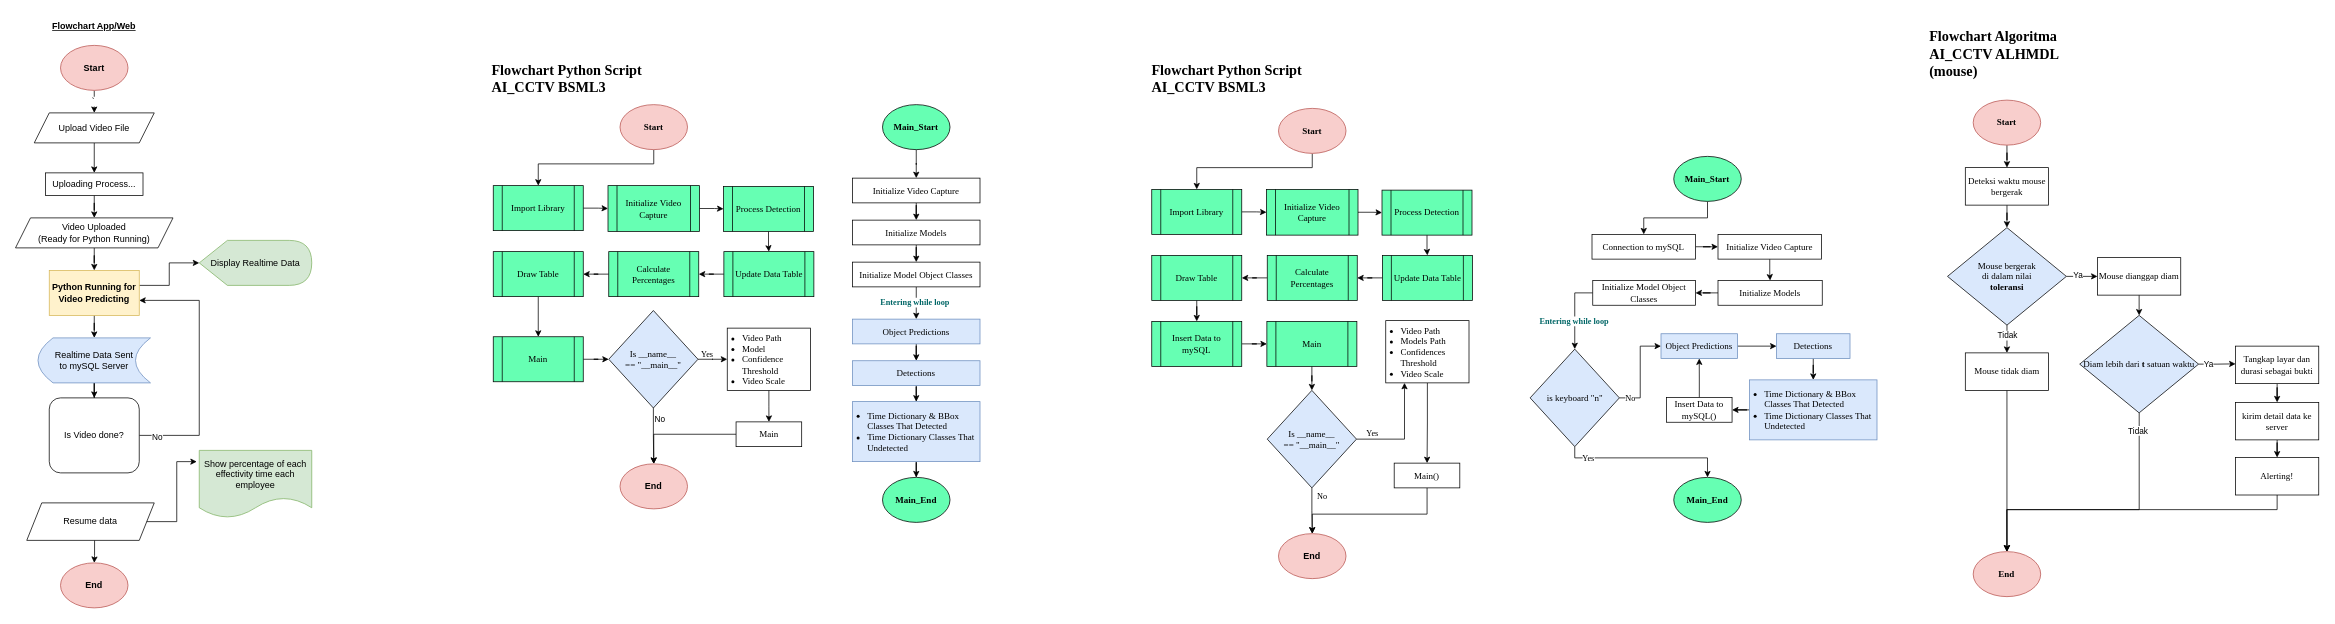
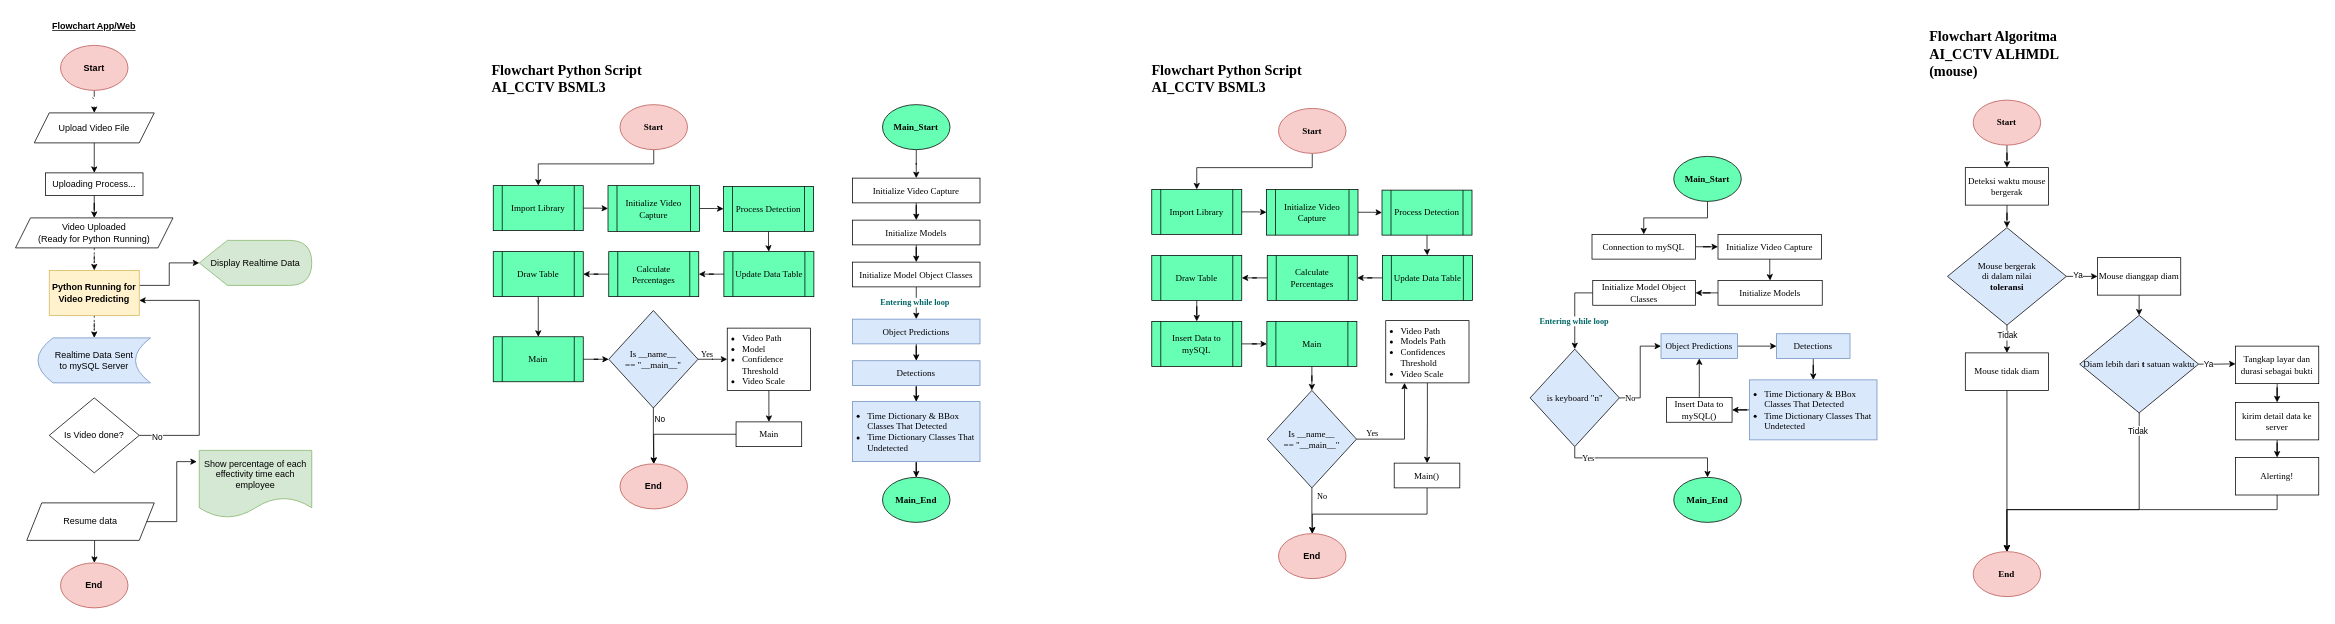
(94, 263) -> (94, 263)
(94, 329) -> (94, 329)
(94, 393) -> none
(94, 435) -> (94, 435)
